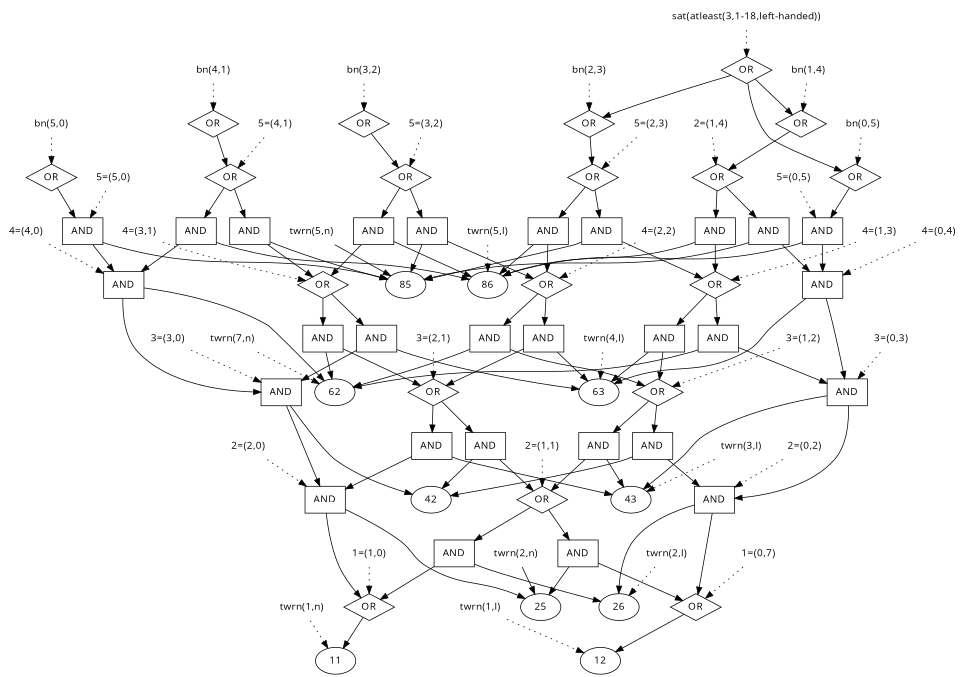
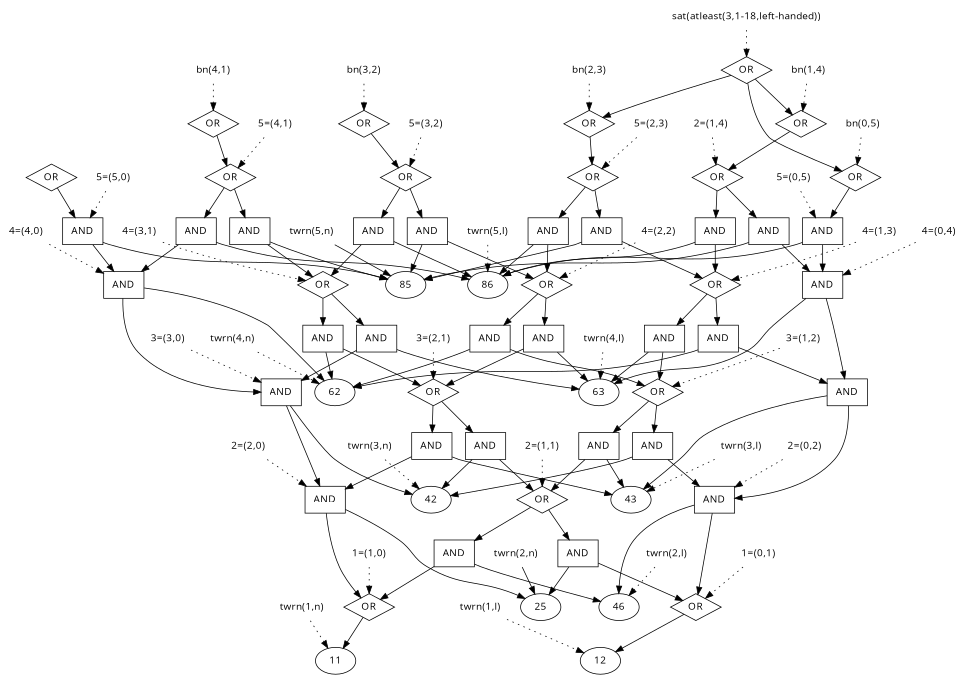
(51, 124) -> none
(233, 339) -> (233, 339)
(891, 339) -> none
none -> (370, 446)
(759, 553) -> (759, 553)
(619, 607) -> (619, 607)
